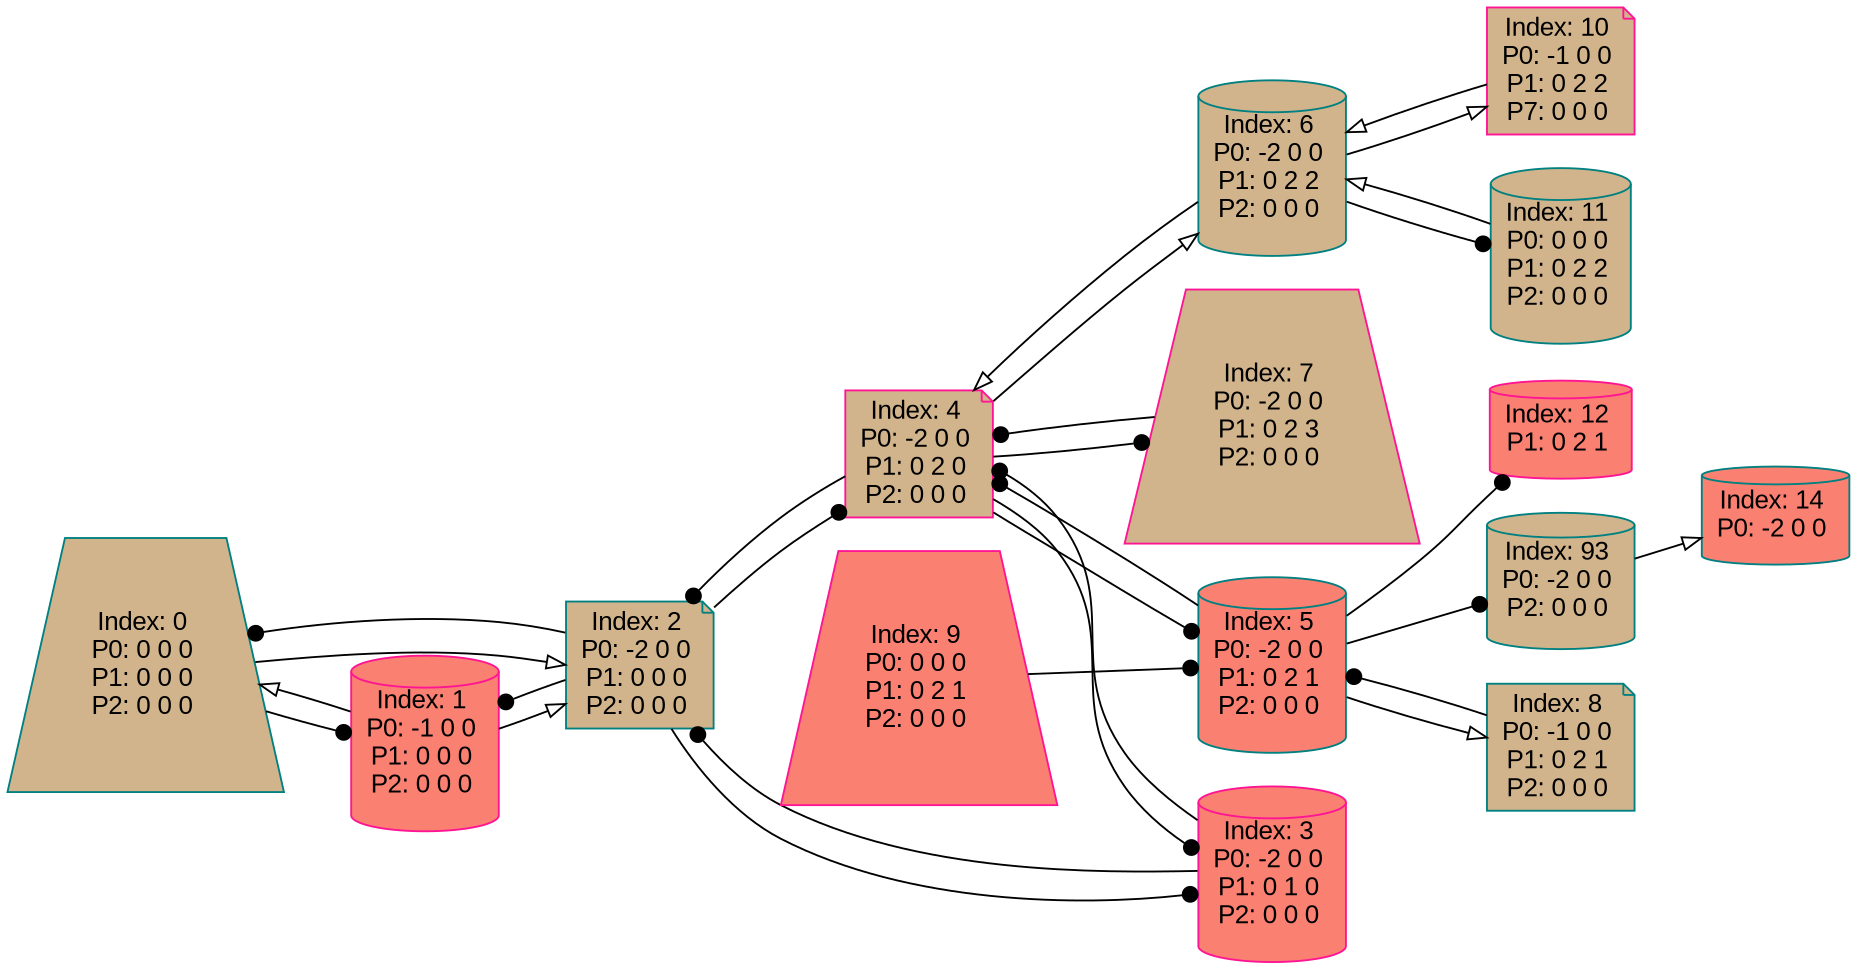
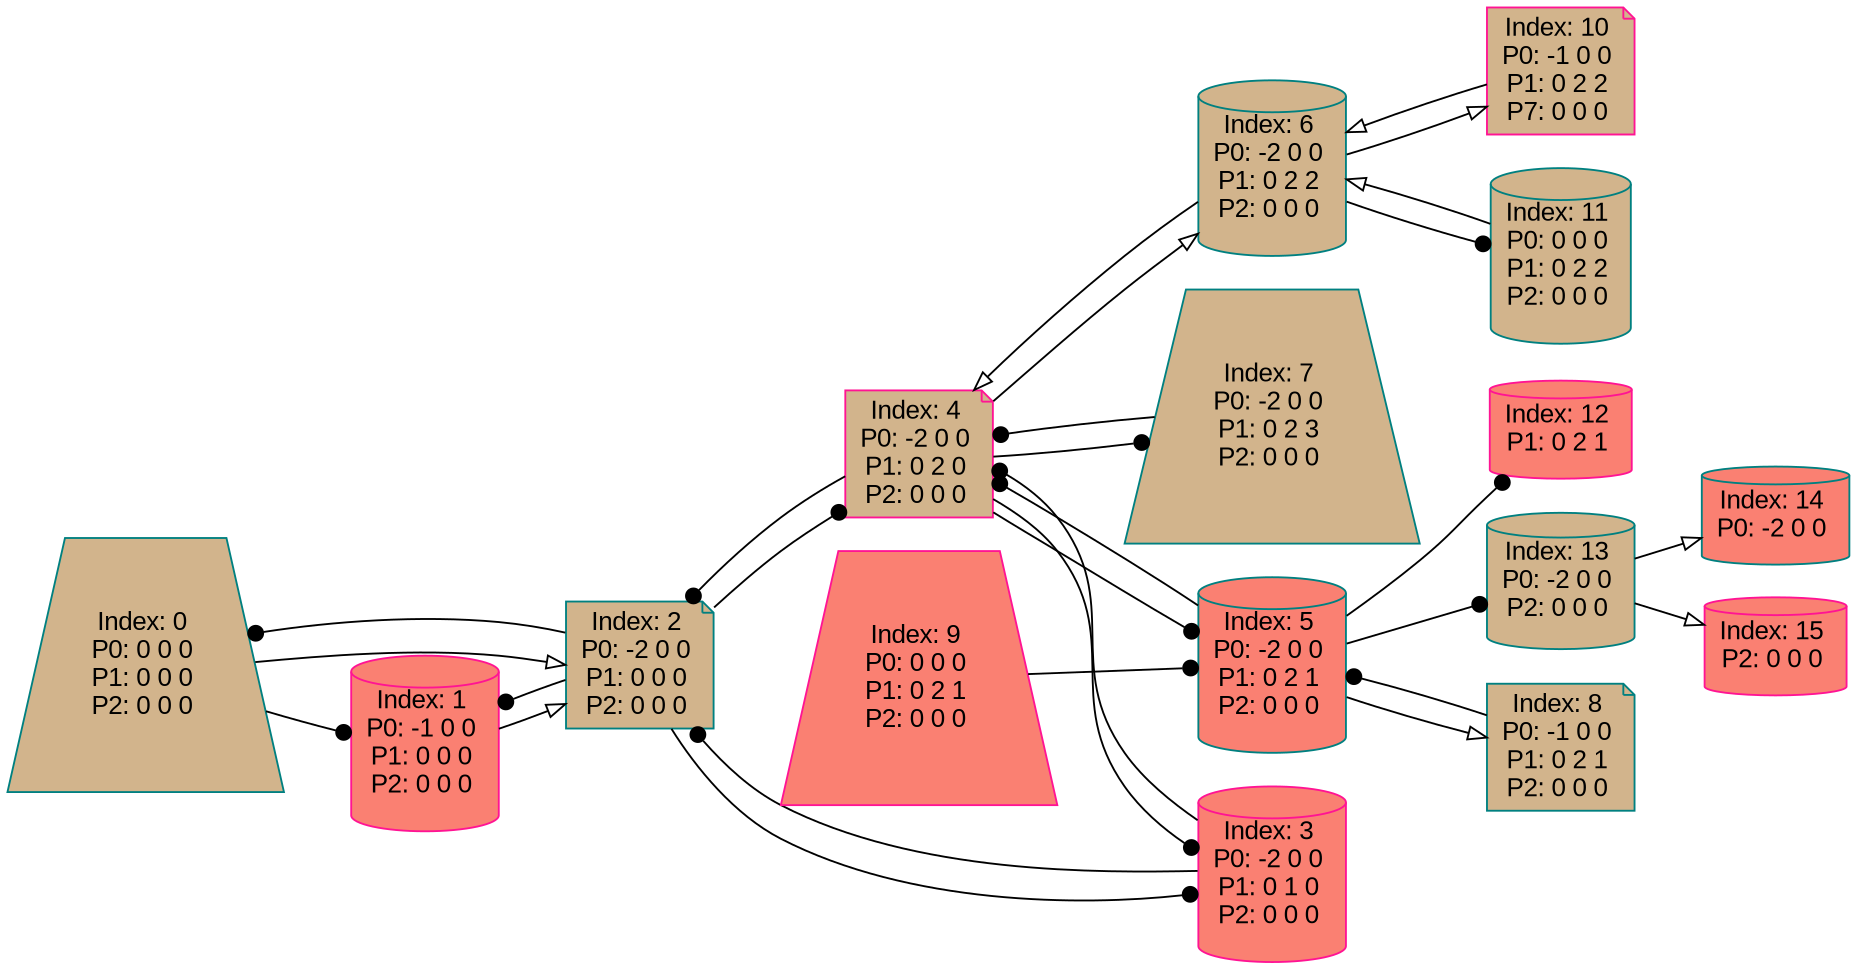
(1272, 417) -> (1272, 417)
(1561, 581) -> (1561, 581)
none -> (1776, 646)
(314, 700) -> none
